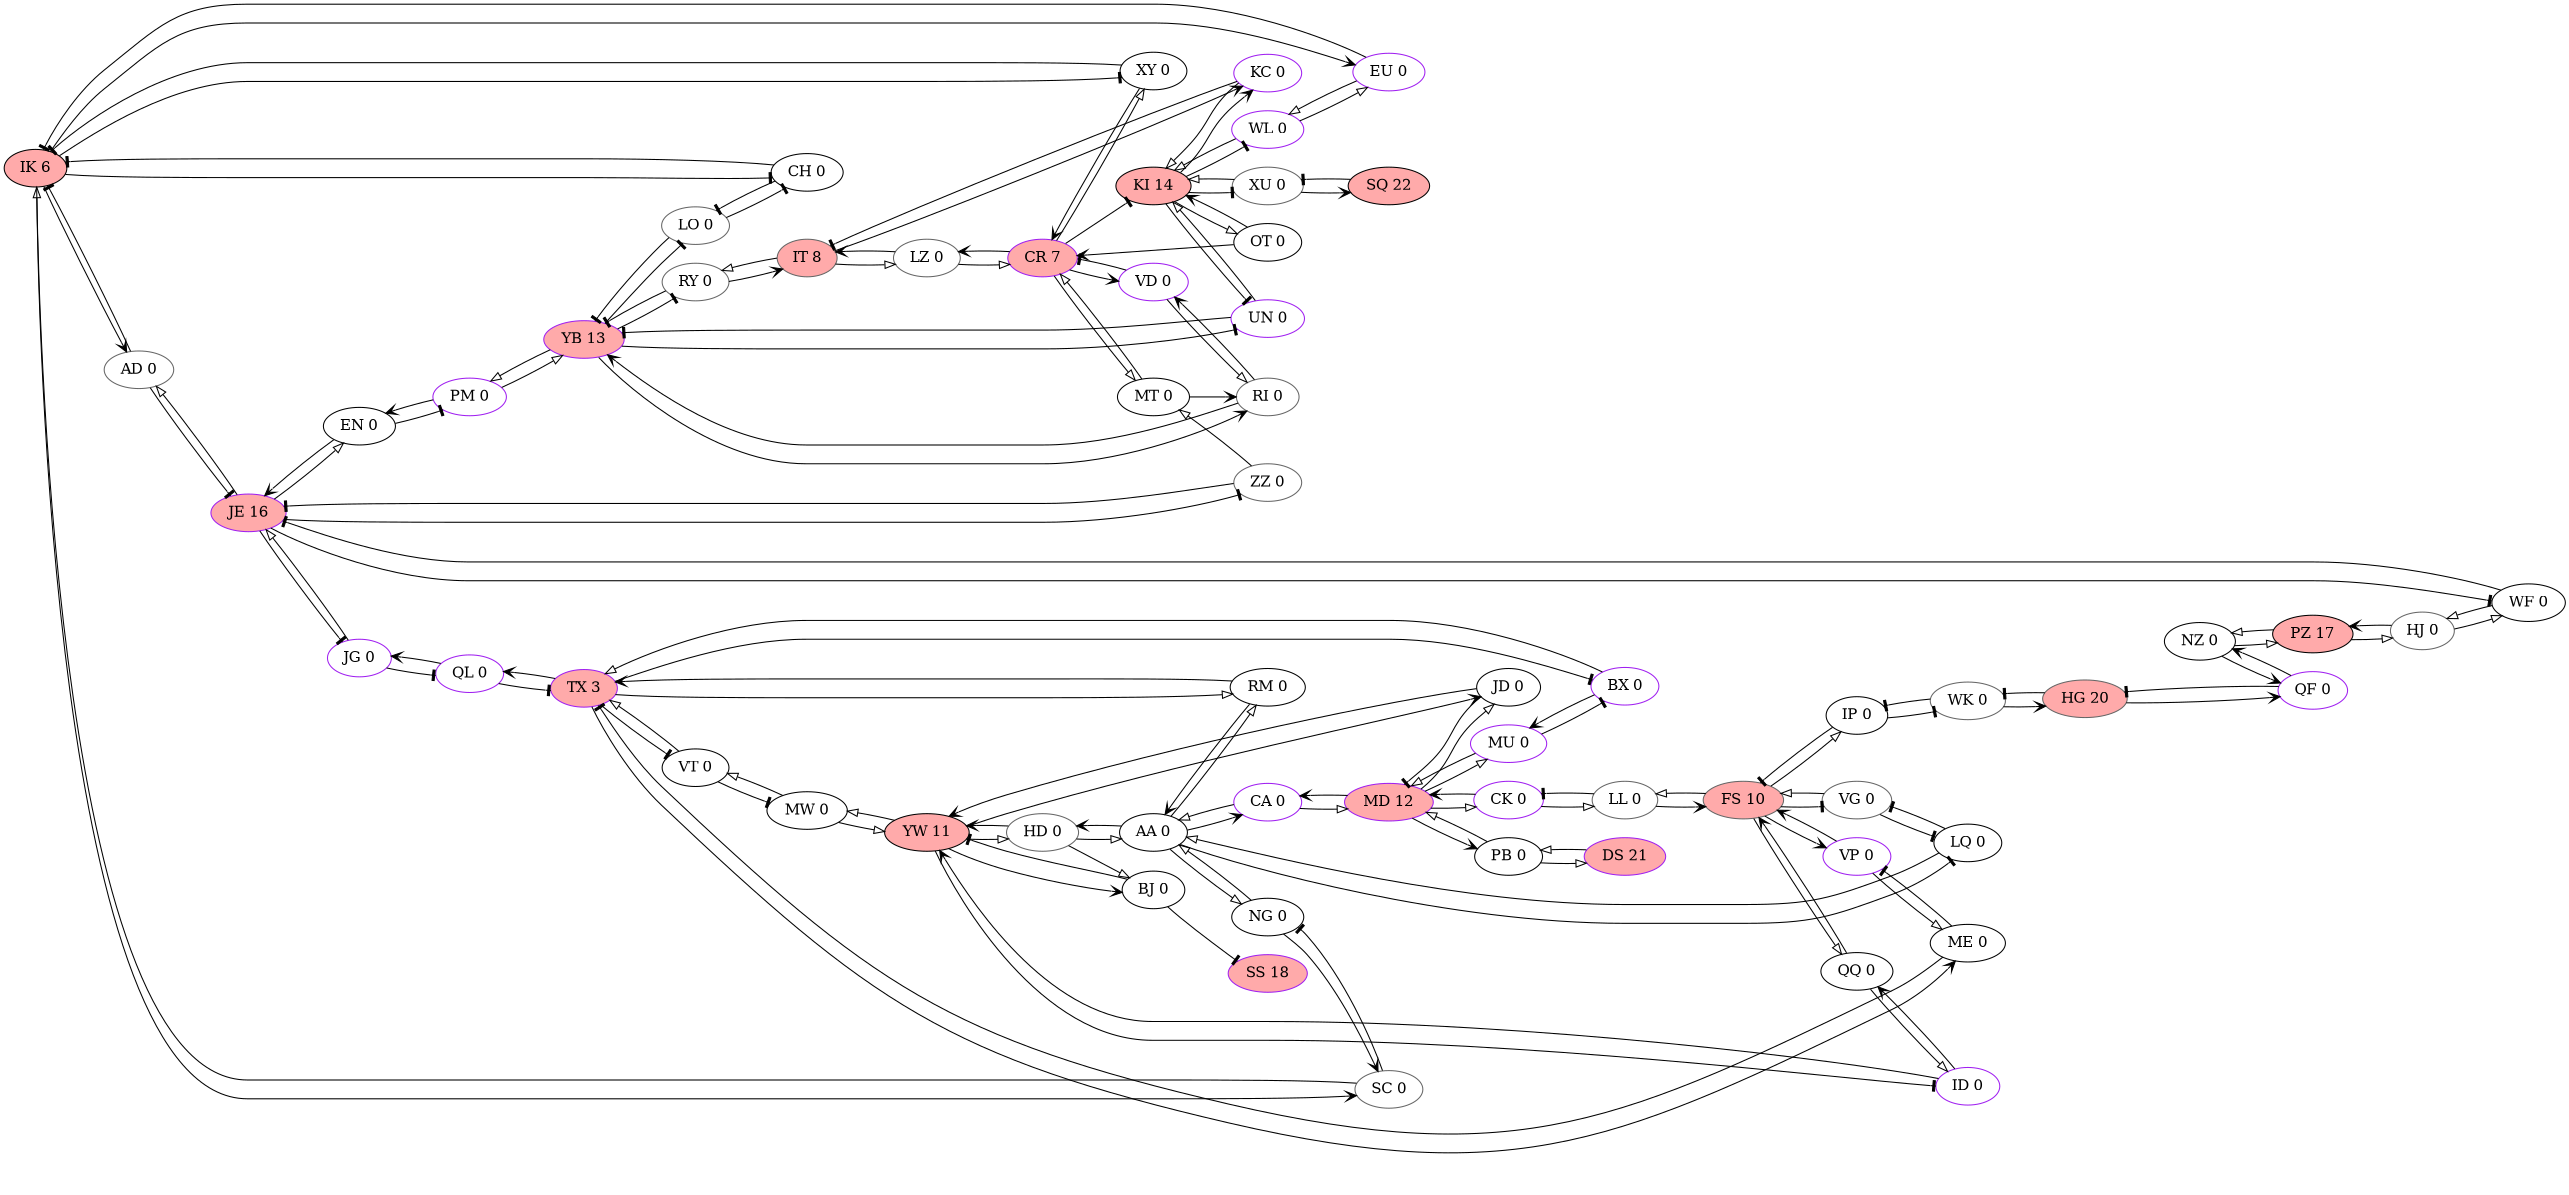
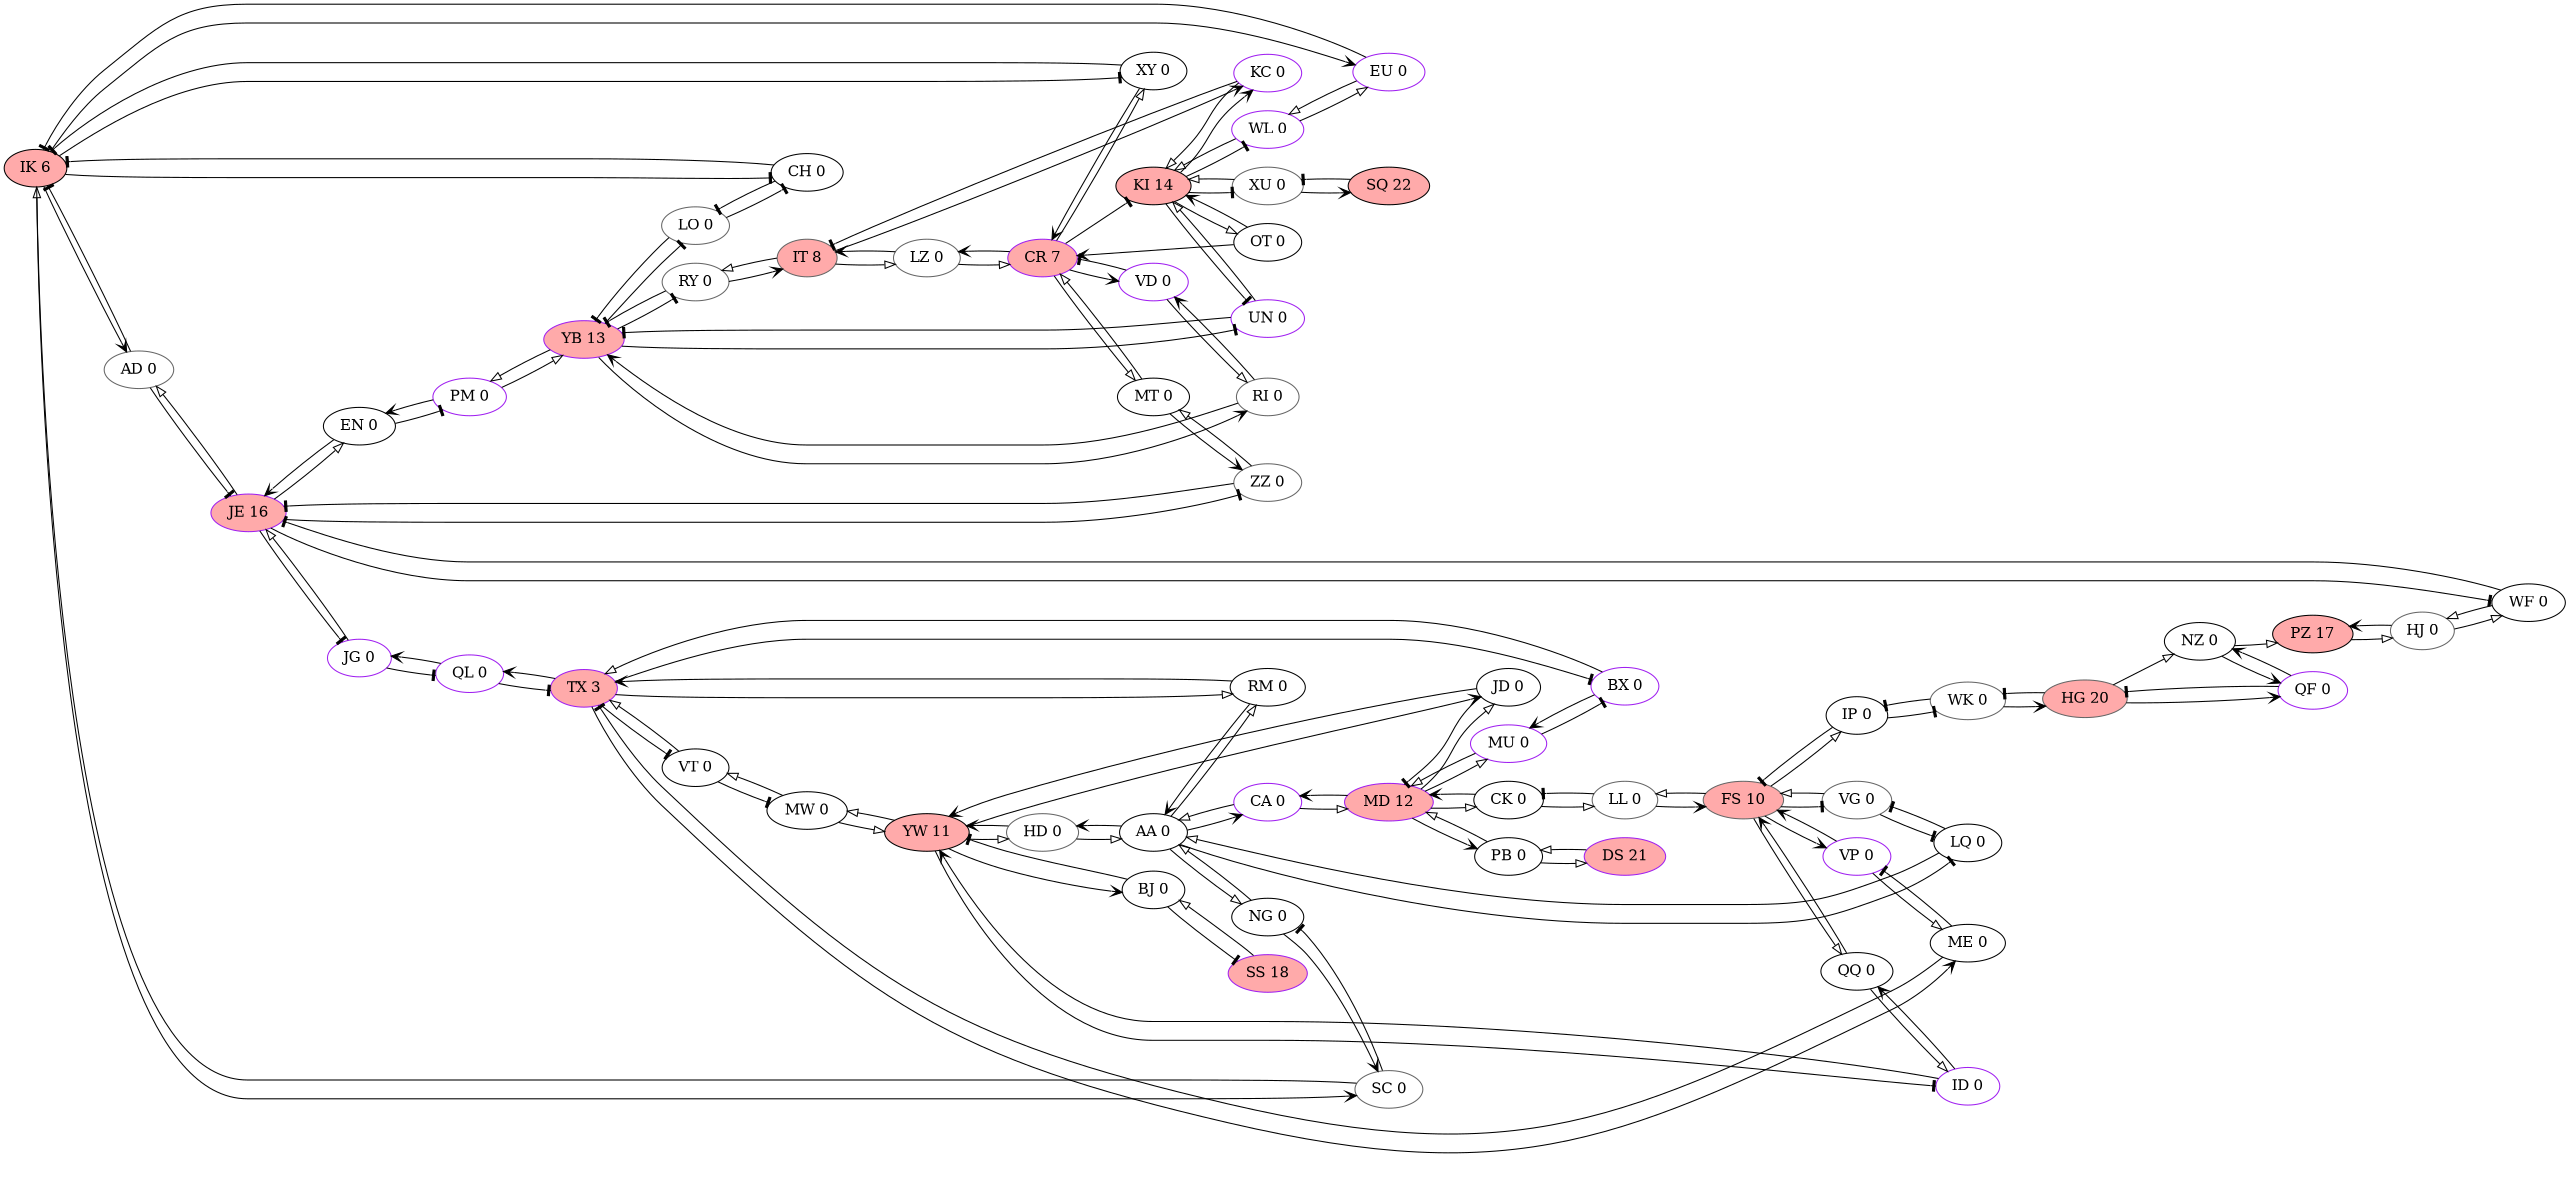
(1208, 397) -> (1201, 440)
(2258, 631) -> (2139, 672)
(1509, 800) -> (1509, 800)
(1094, 859) -> (1221, 931)
